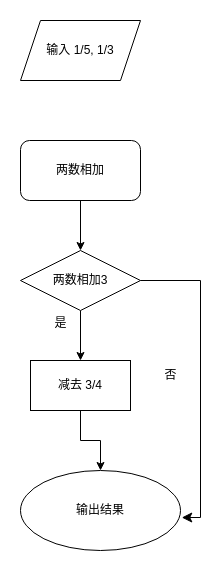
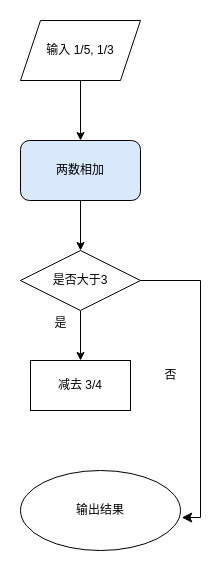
none -> (81, 107)
(81, 171) -> (81, 171)
(81, 281) -> (81, 281)
(87, 441) -> none
